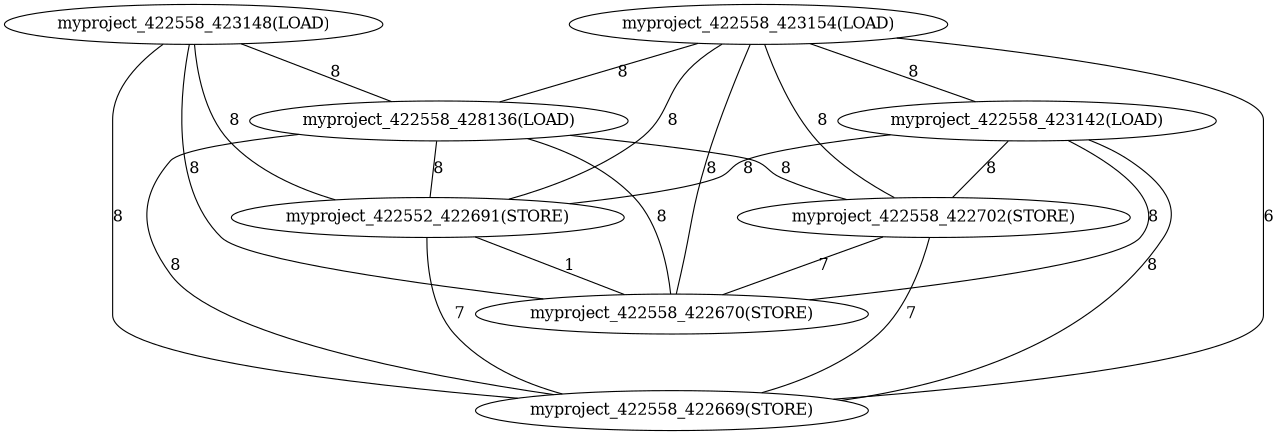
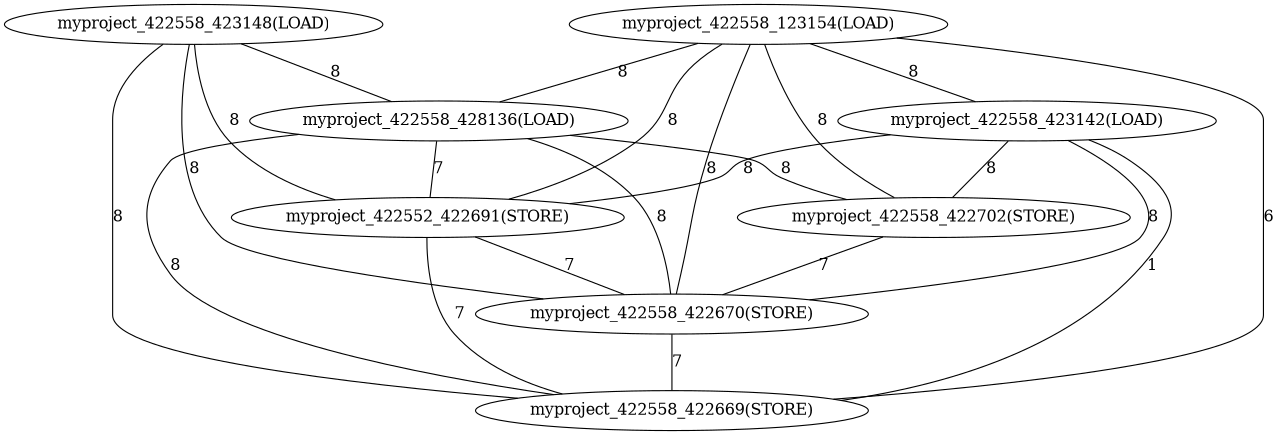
(758, 24) -> (758, 24)
(439, 169) -> (439, 169)
(570, 266) -> (570, 266)
(1152, 266) -> (1152, 266)
(870, 341) -> (672, 362)
